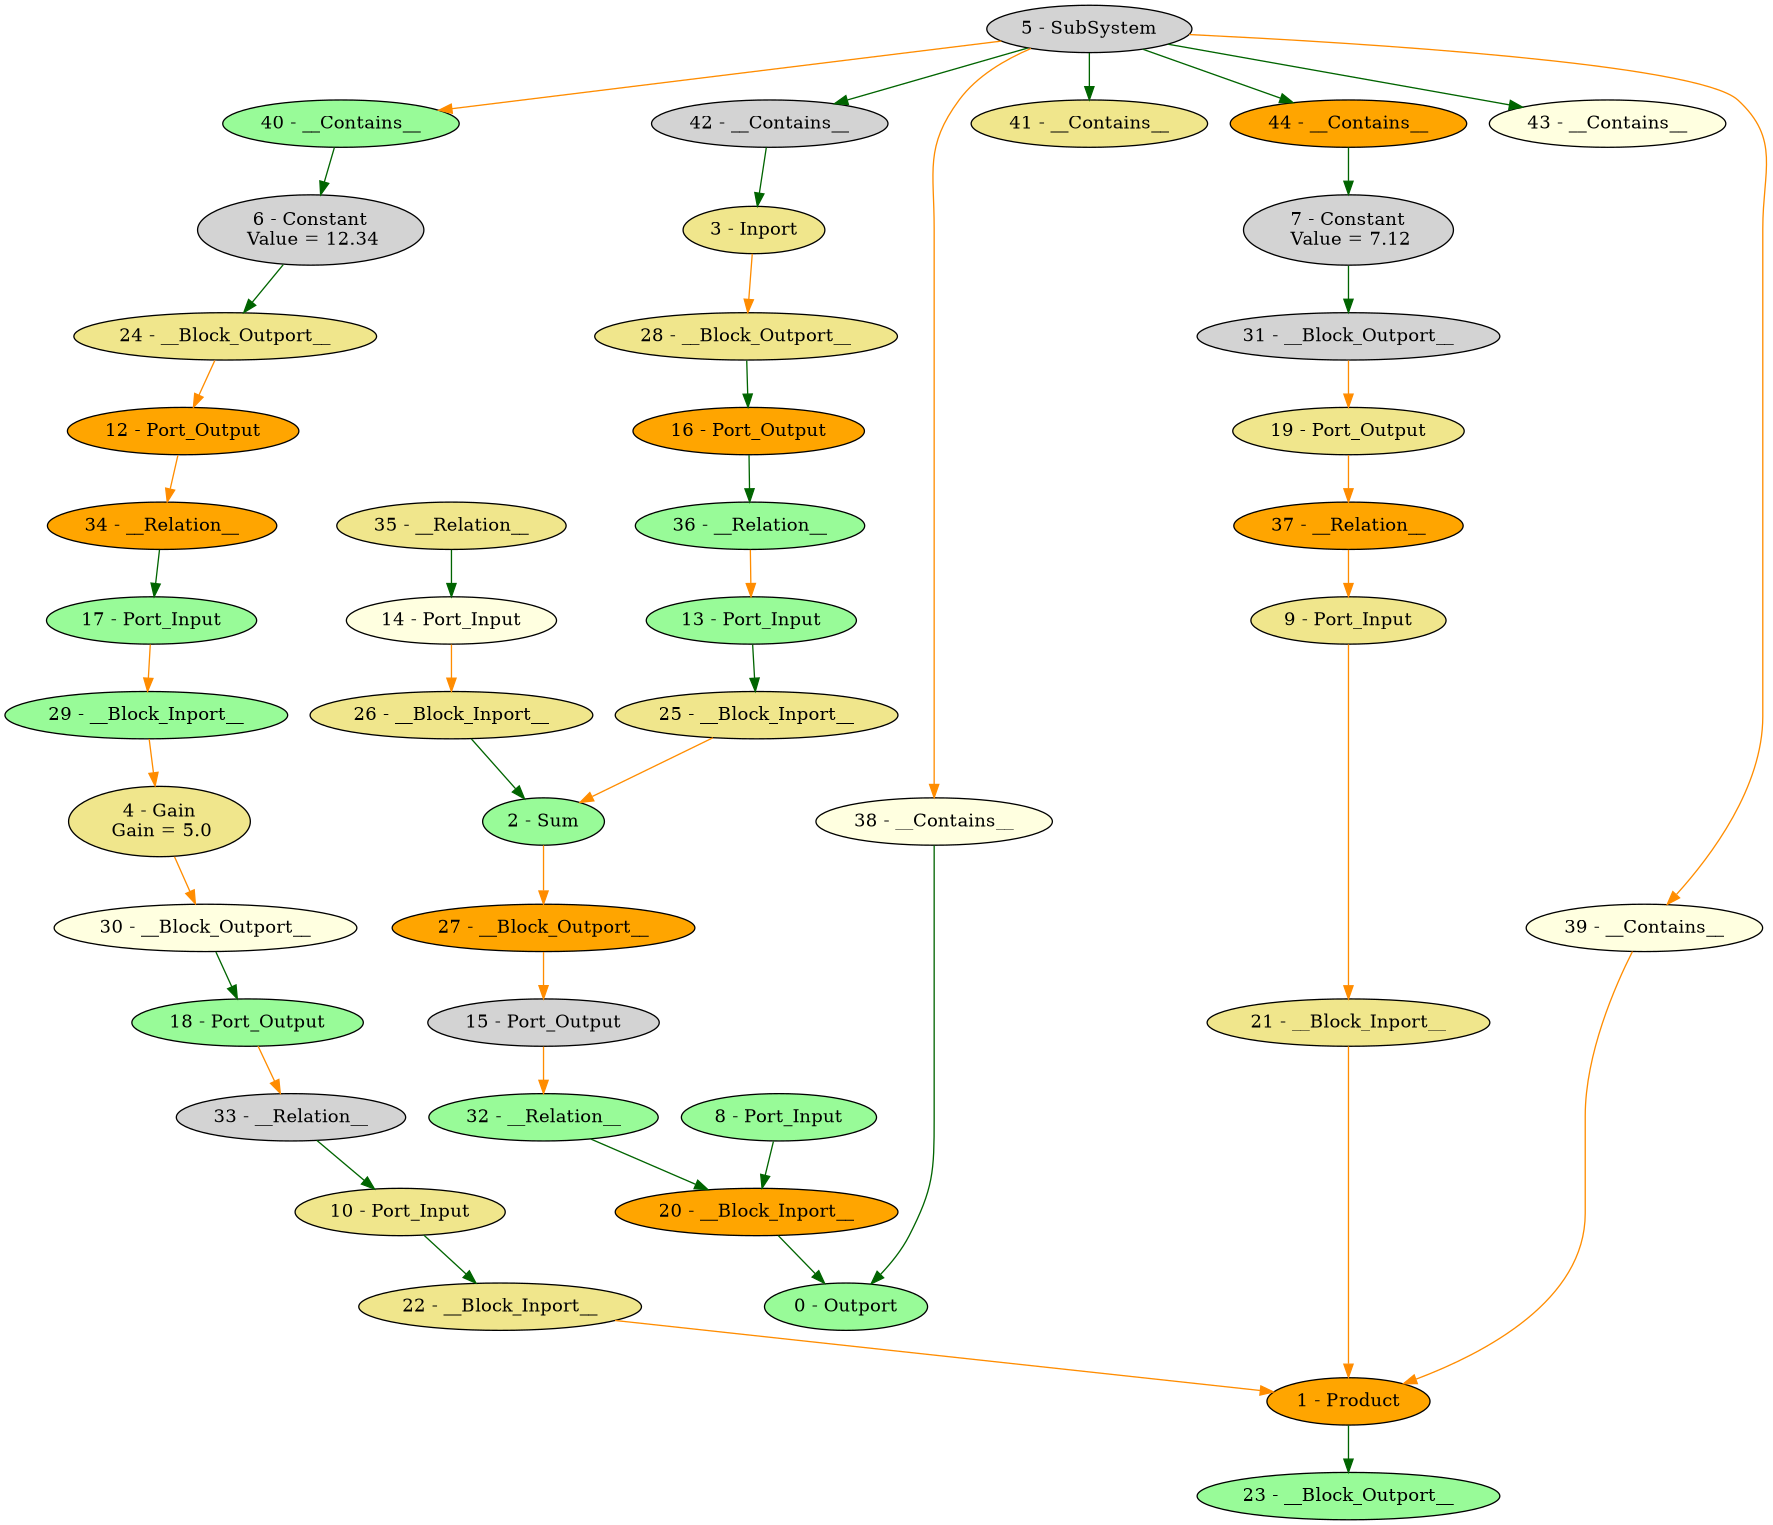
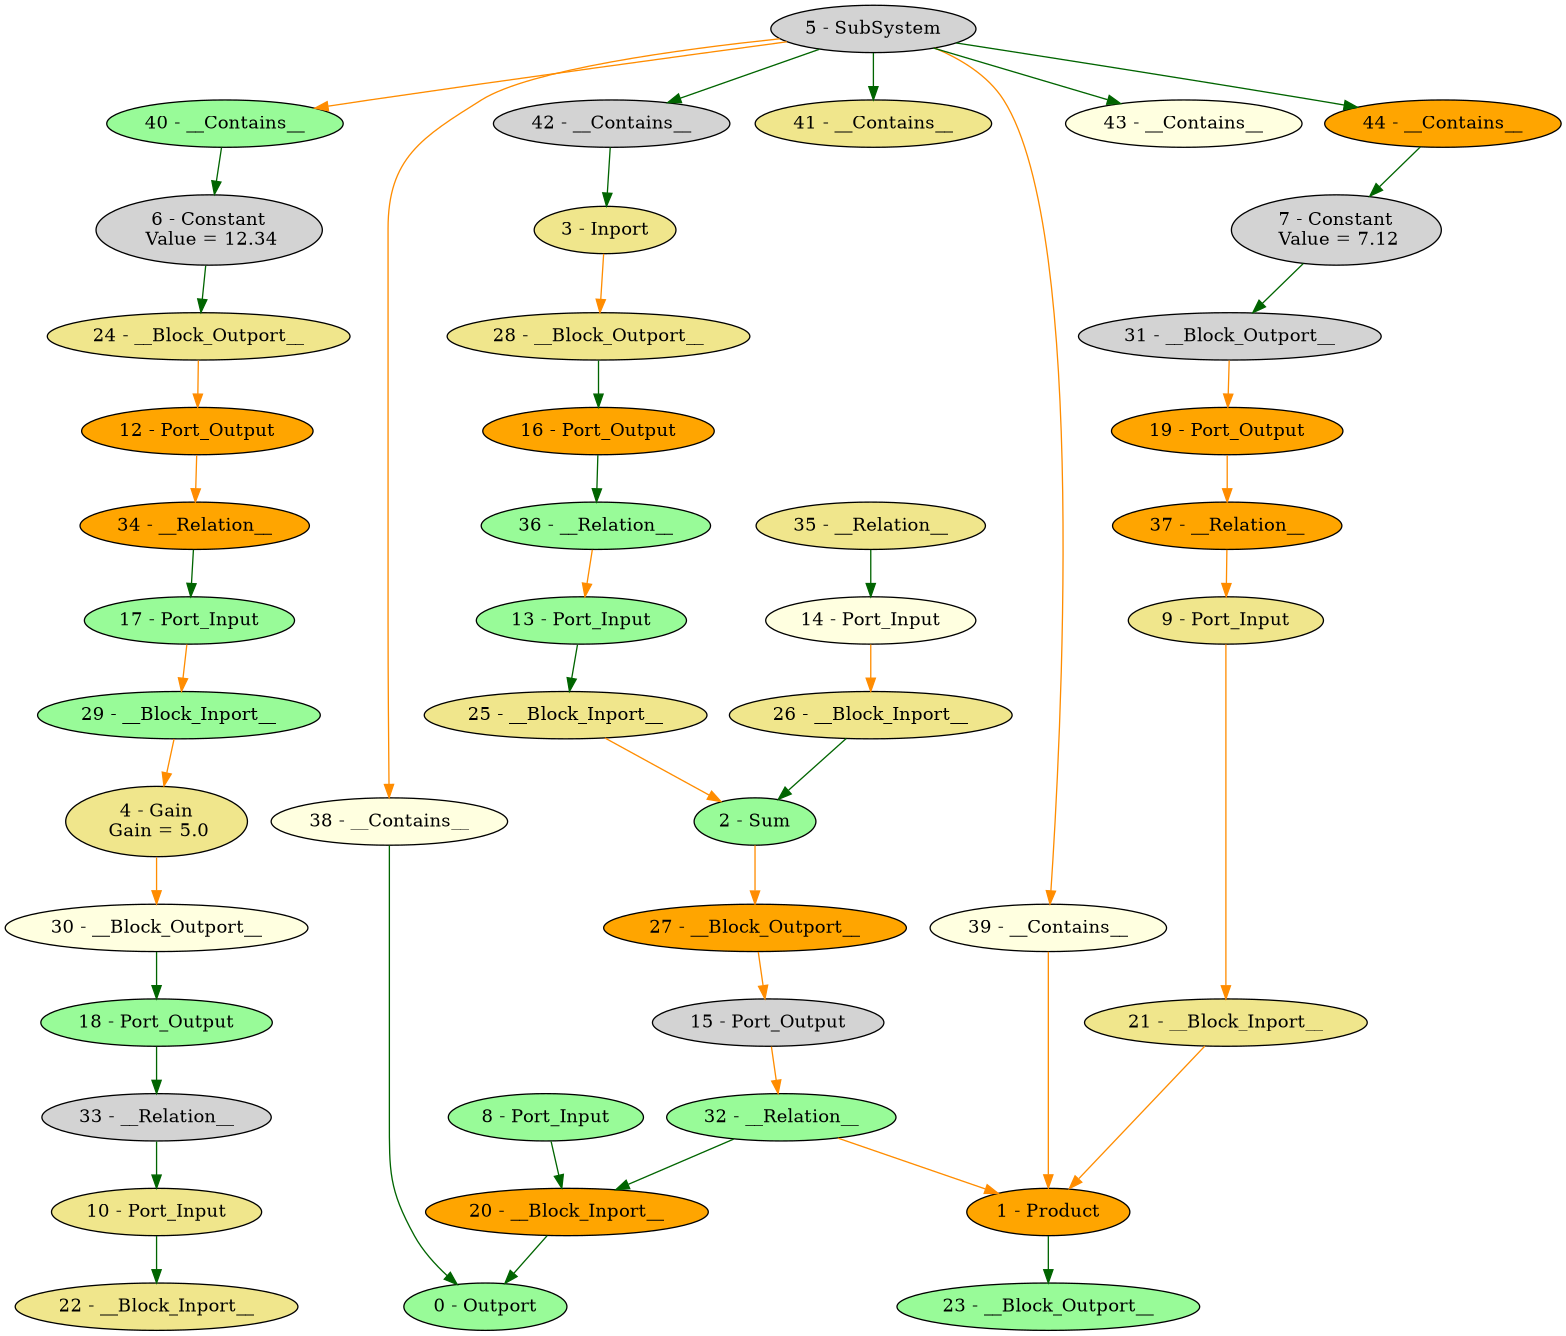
(1348, 431) -> (1227, 431)
(266, 1064) -> (157, 1064)
(937, 1356) -> (912, 1164)
